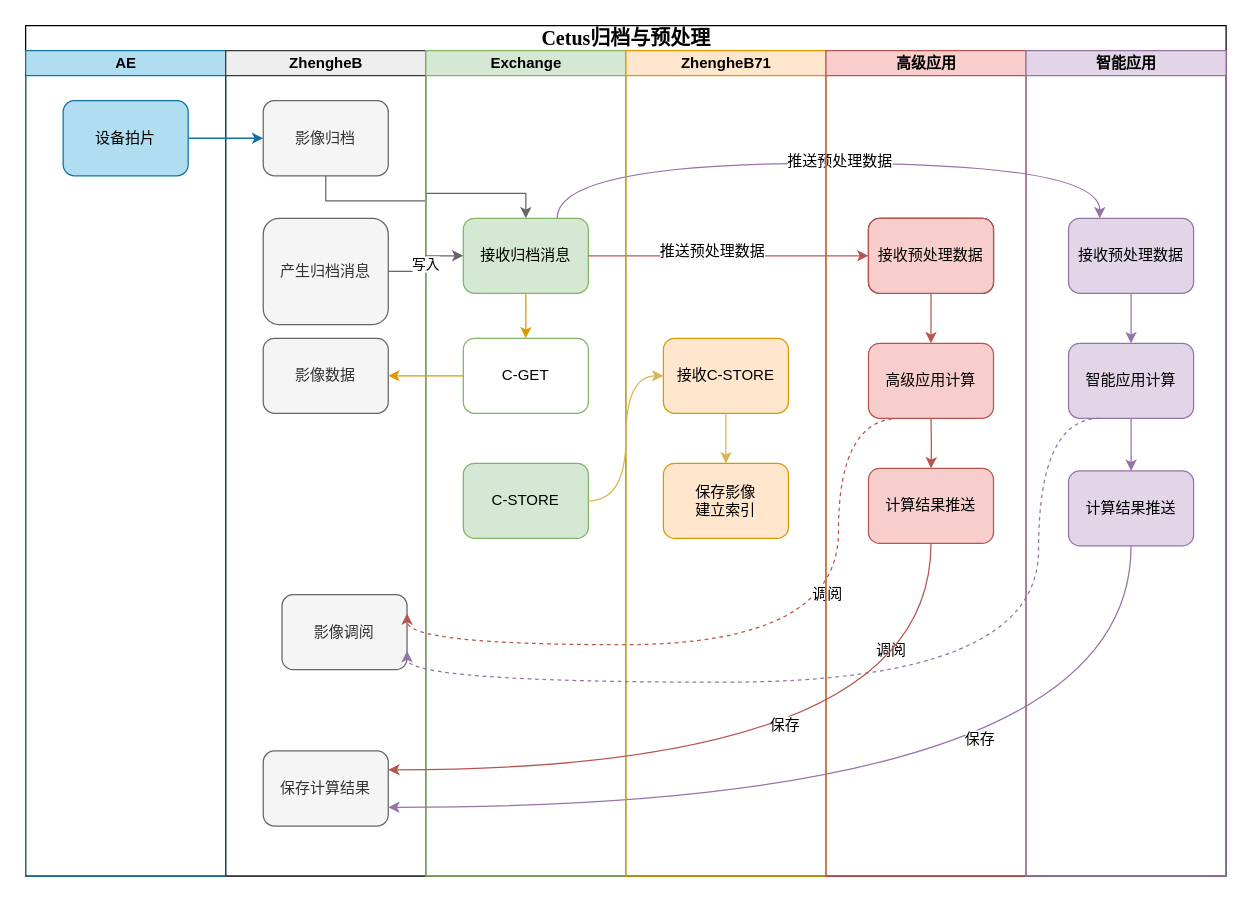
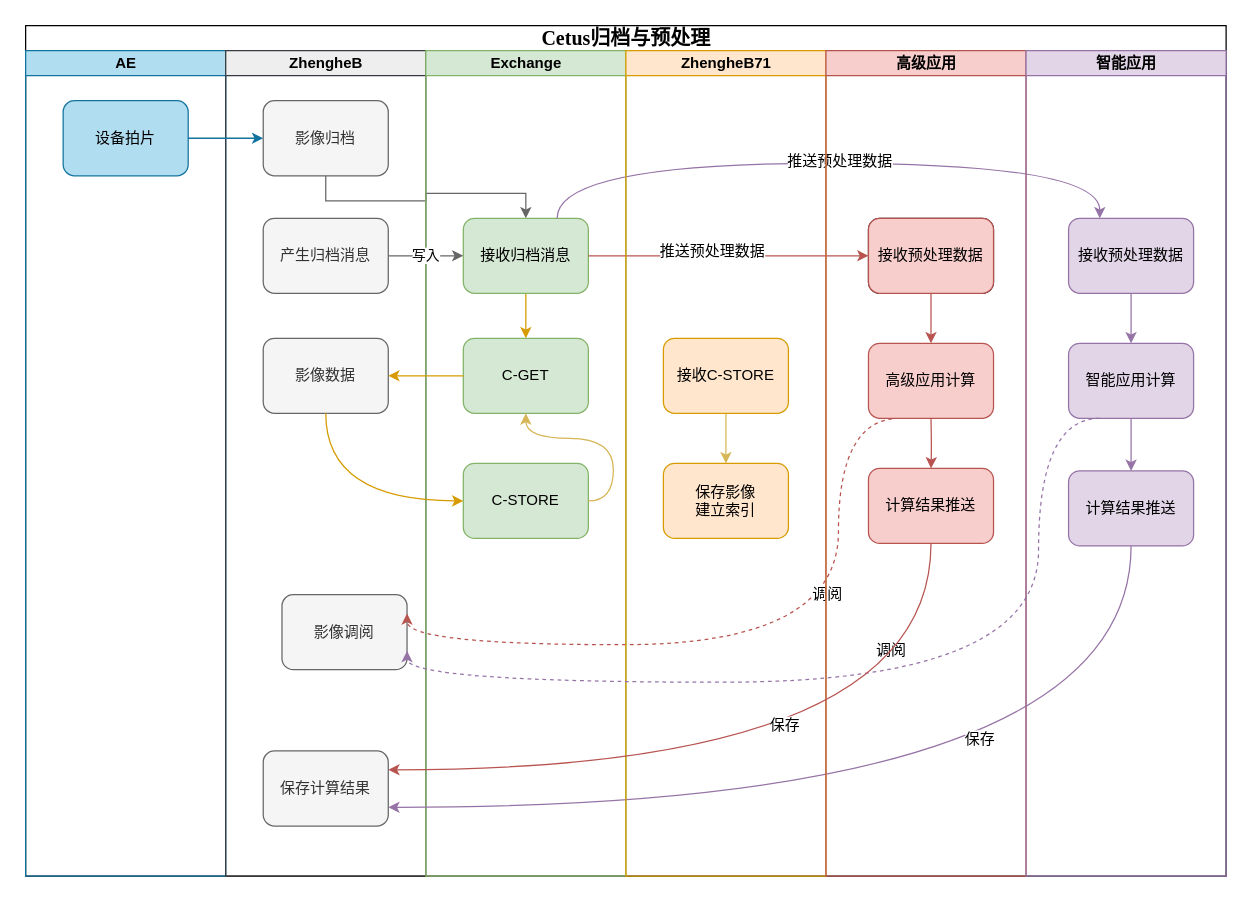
(326, 271) -> (326, 256)
(526, 376) -> (526, 376)
(635, 388) -> (591, 441)
none -> (369, 485)
